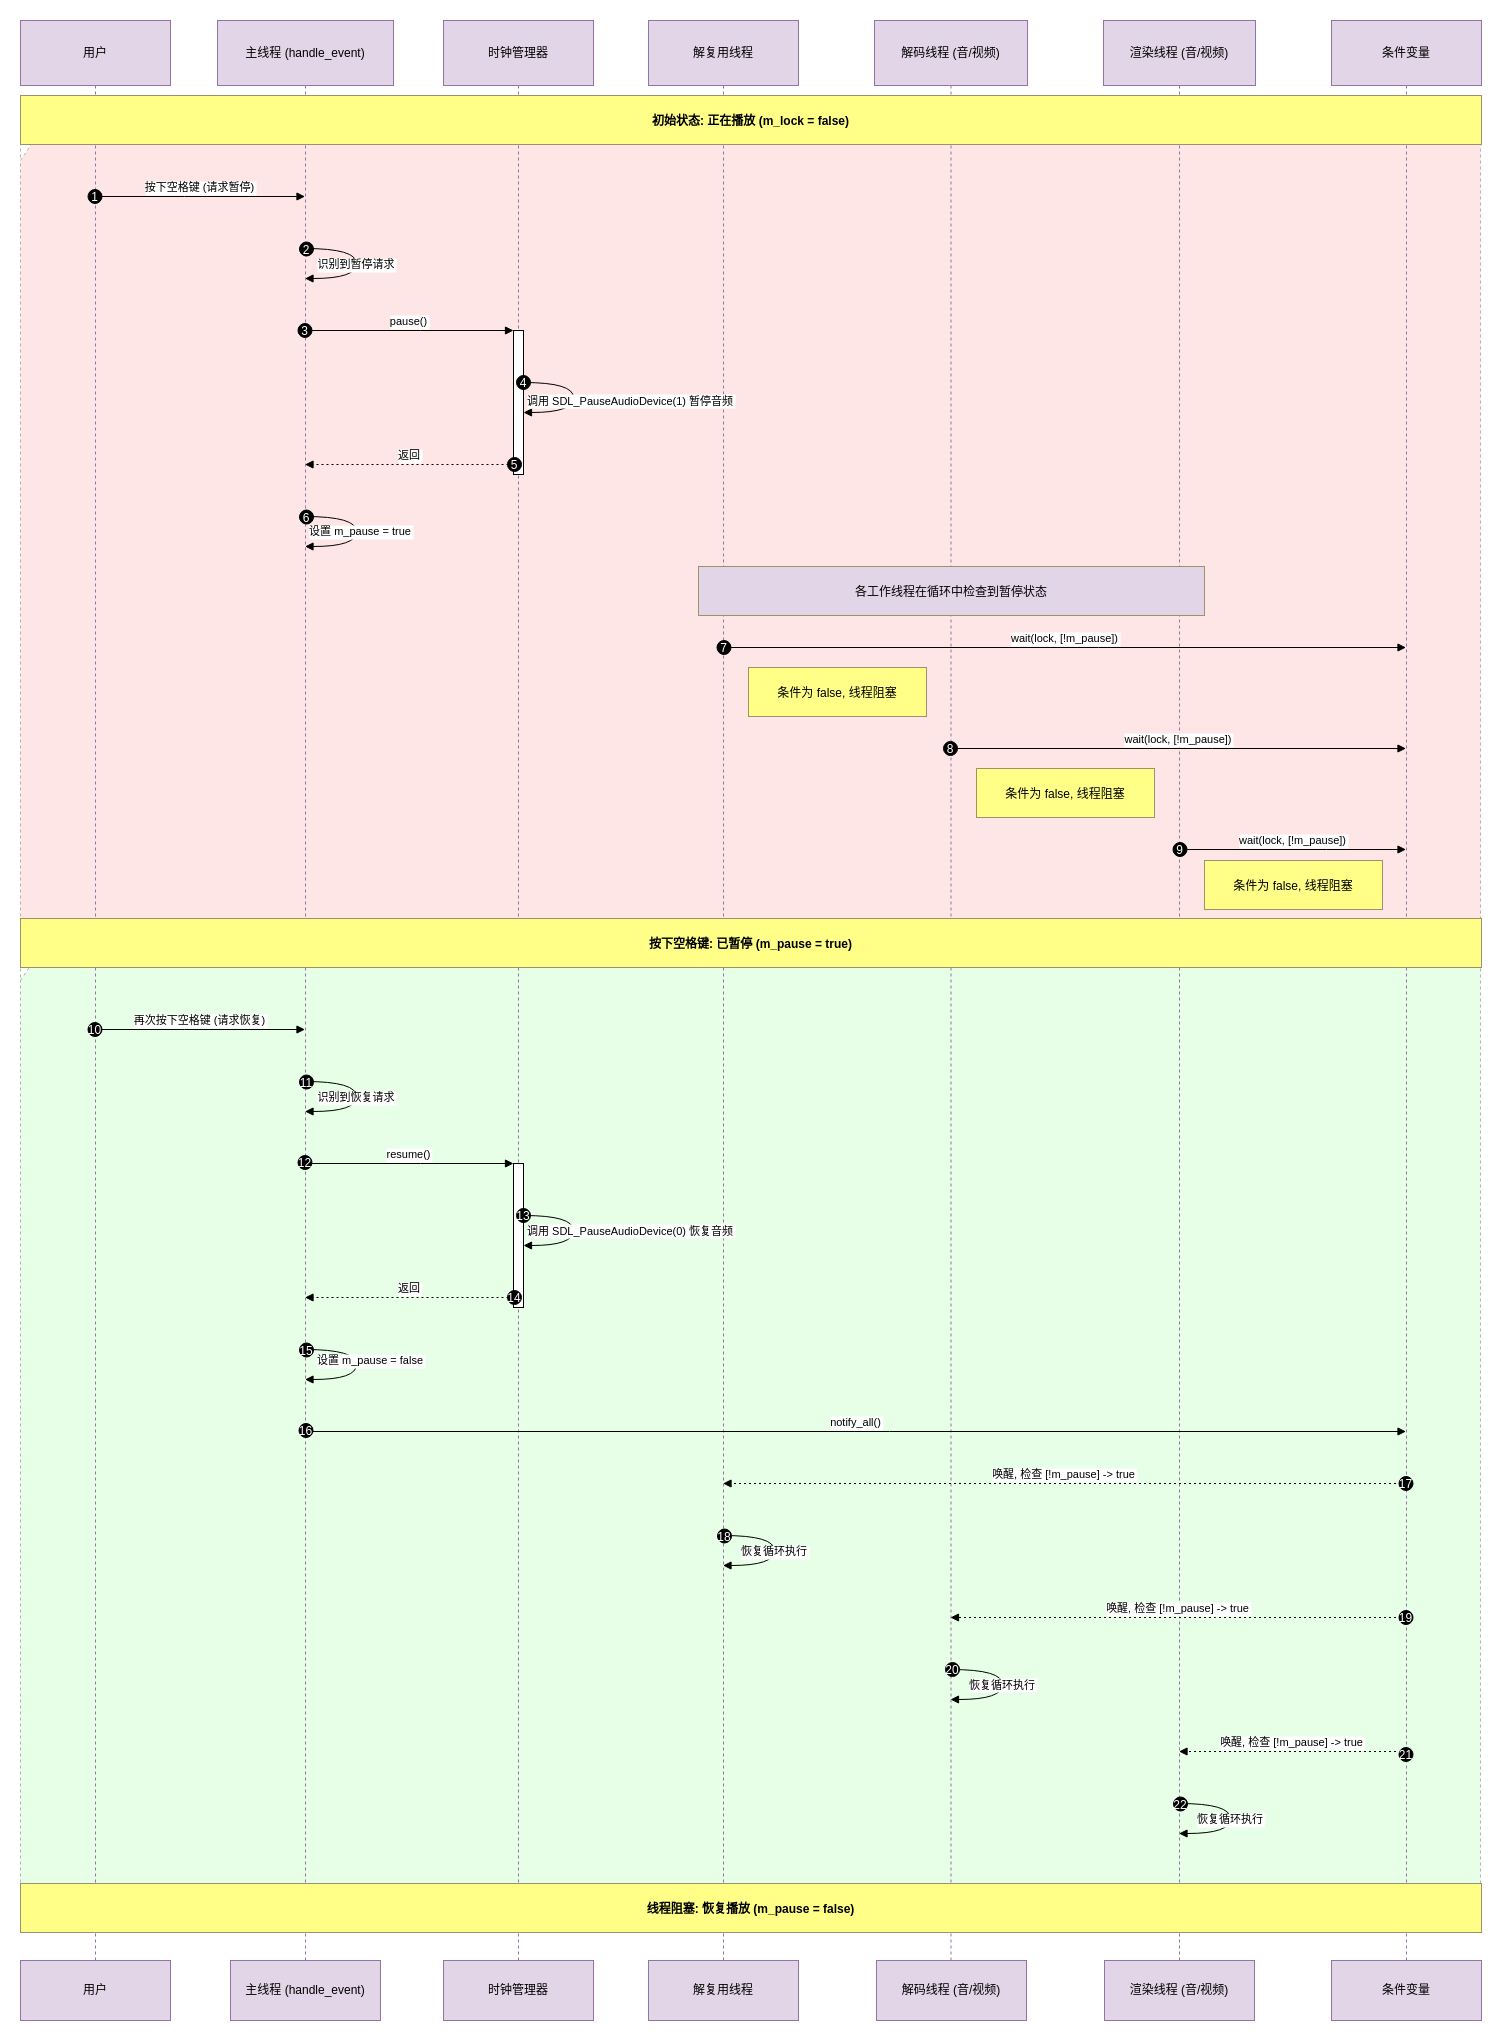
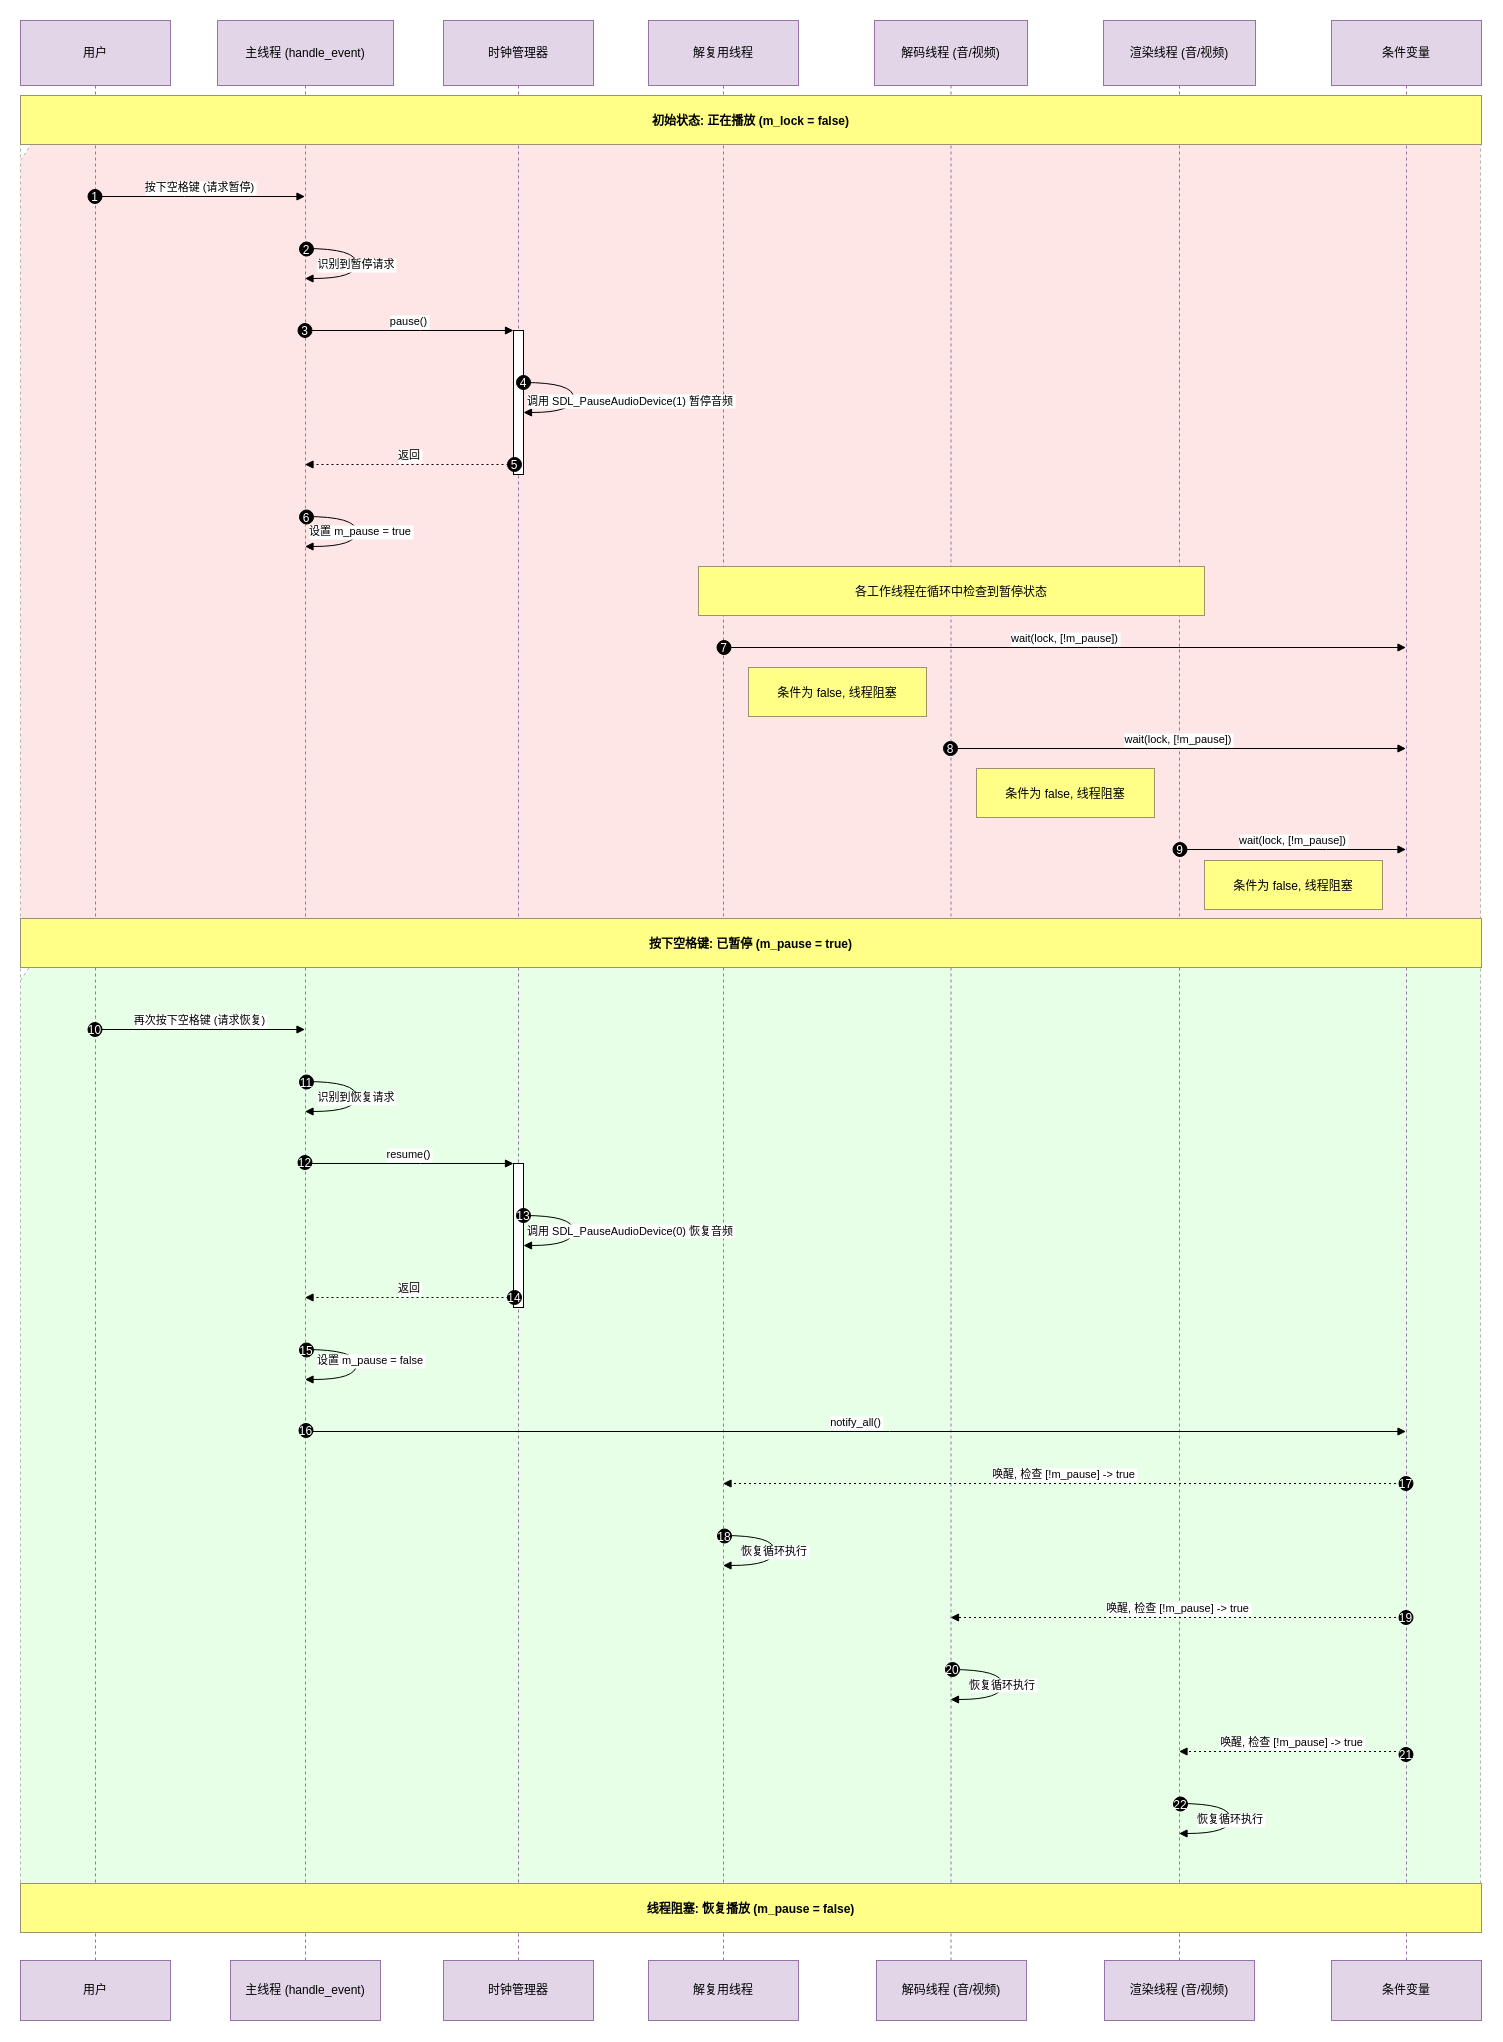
(952, 591) -> (952, 591)
